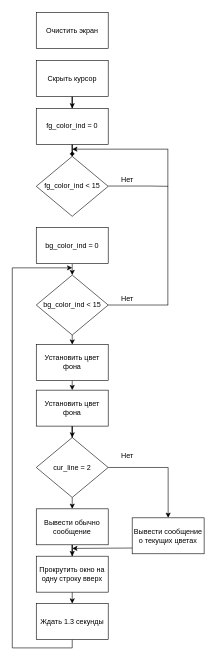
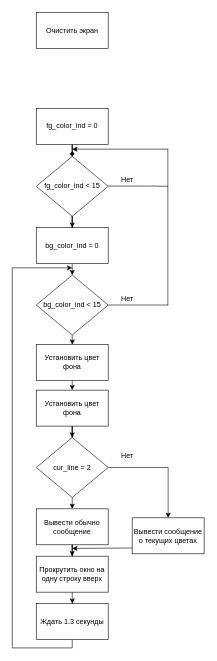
(72, 78) -> none
(72, 104) -> none
none -> (72, 224)
